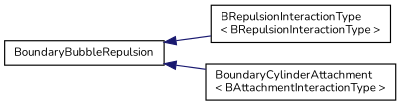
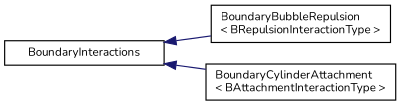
(301, 24) -> (301, 24)
(84, 53) -> (84, 53)
